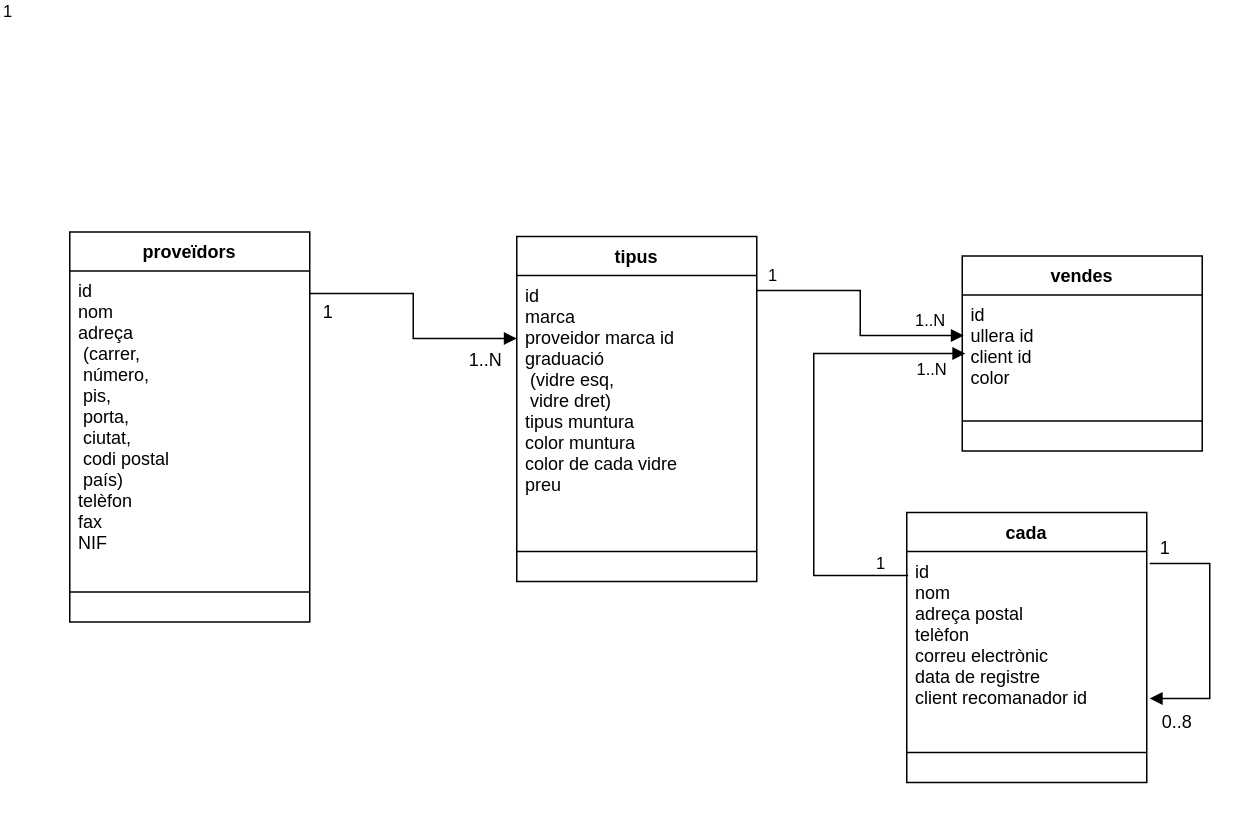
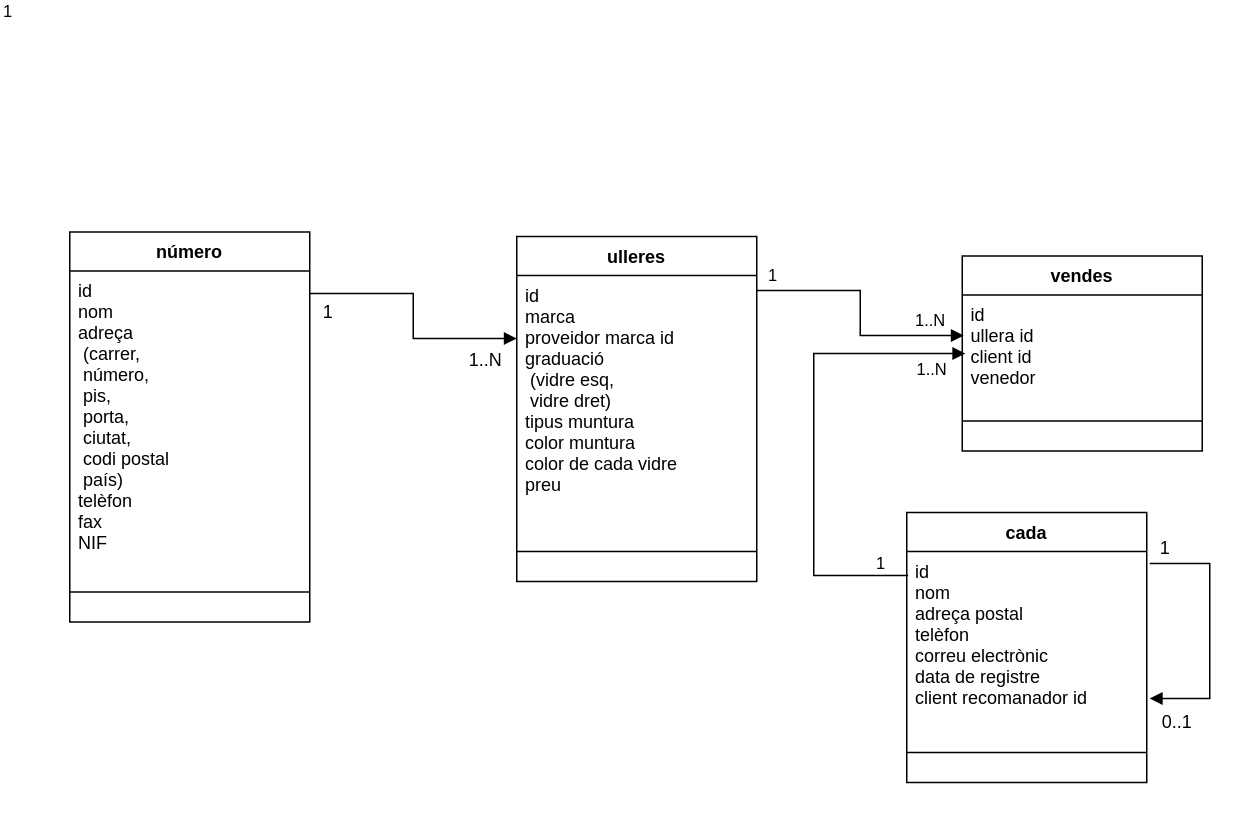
(189, 252) -> (189, 252)
(636, 257) -> (636, 257)
(978, 315) -> (978, 315)
(1178, 722) -> (1178, 722)
